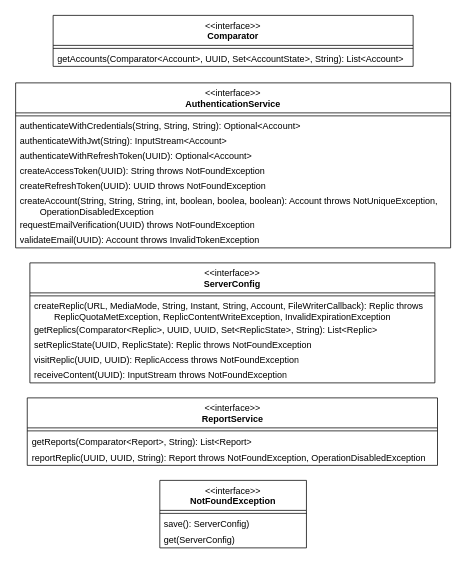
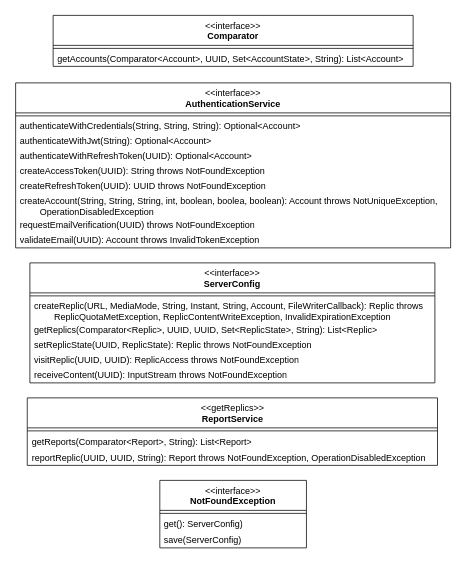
(138, 141) -> (128, 141)
(233, 414) -> (233, 414)
(213, 525) -> (211, 525)
(206, 540) -> (208, 540)
